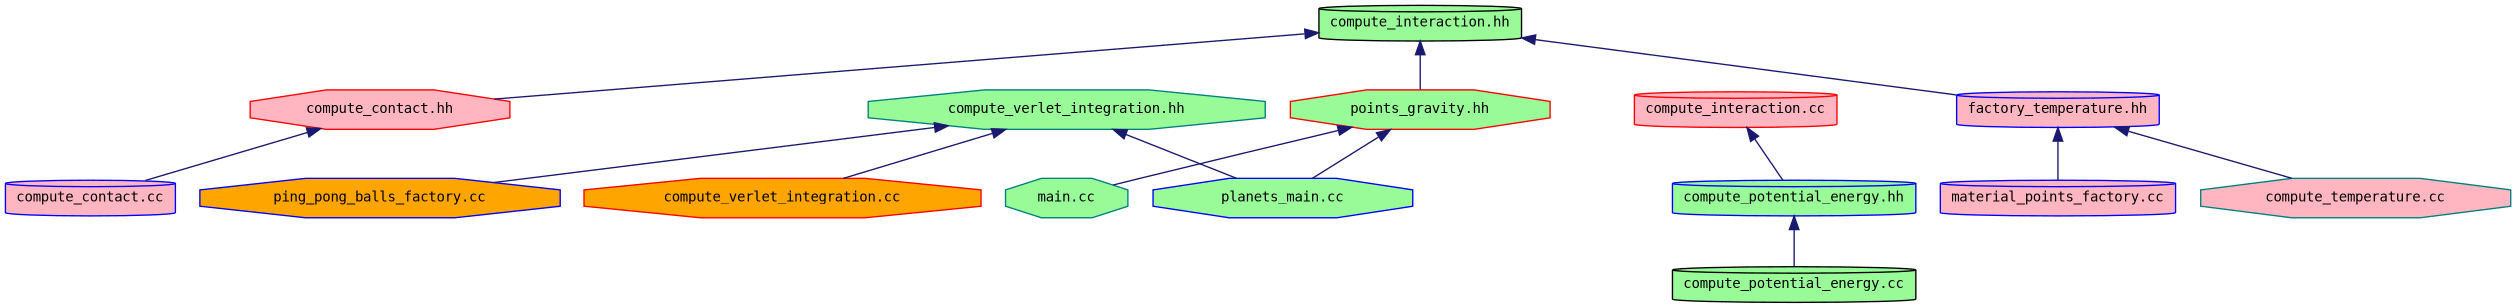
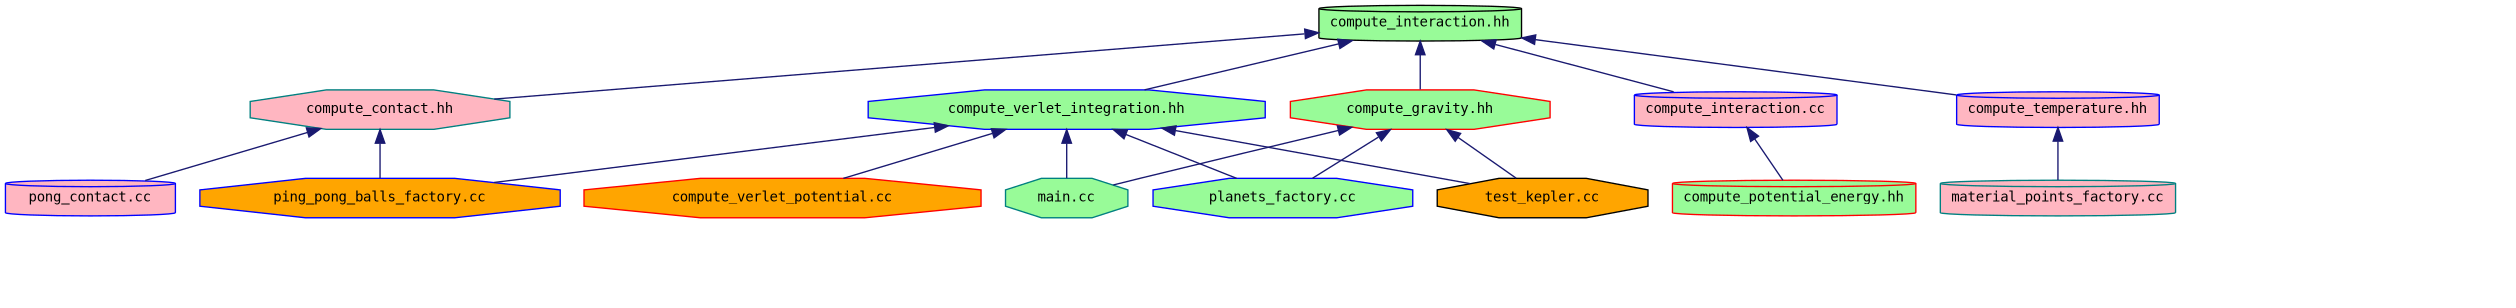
none -> (1242, 67)
none -> (1584, 68)
(380, 110) -> (380, 110)
(1067, 110) -> (1067, 110)
(1420, 110) -> (1420, 110)
(1736, 110) -> (1736, 110)
(2058, 110) -> (2058, 110)
none -> (380, 161)
none -> (1067, 161)
(90, 198) -> (90, 198)
(783, 198) -> (783, 198)
(1283, 198) -> (1283, 198)
none -> (1543, 198)
(1794, 198) -> (1794, 198)
(2058, 198) -> (2058, 198)
(2356, 198) -> none
(1794, 285) -> none
